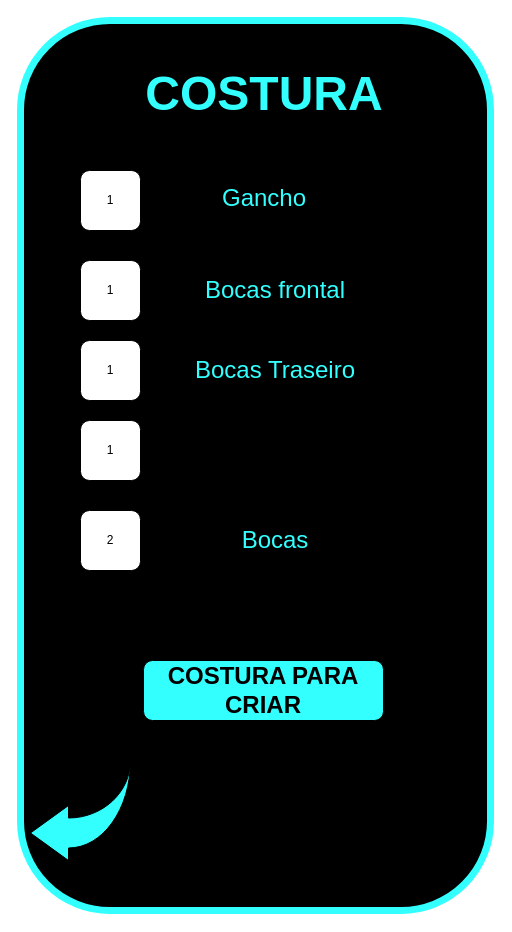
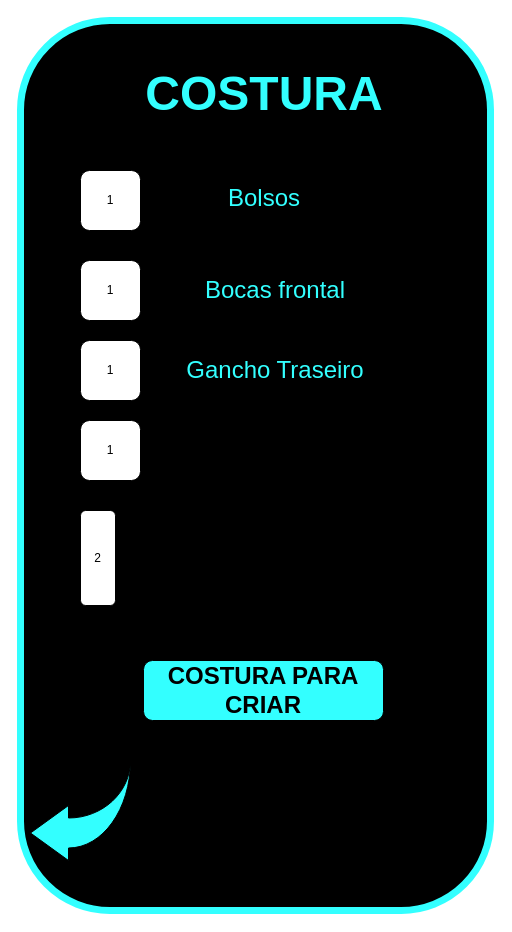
(265, 199) -> (265, 199)
(276, 371) -> (276, 371)
(111, 541) -> (98, 558)
(276, 541) -> none
